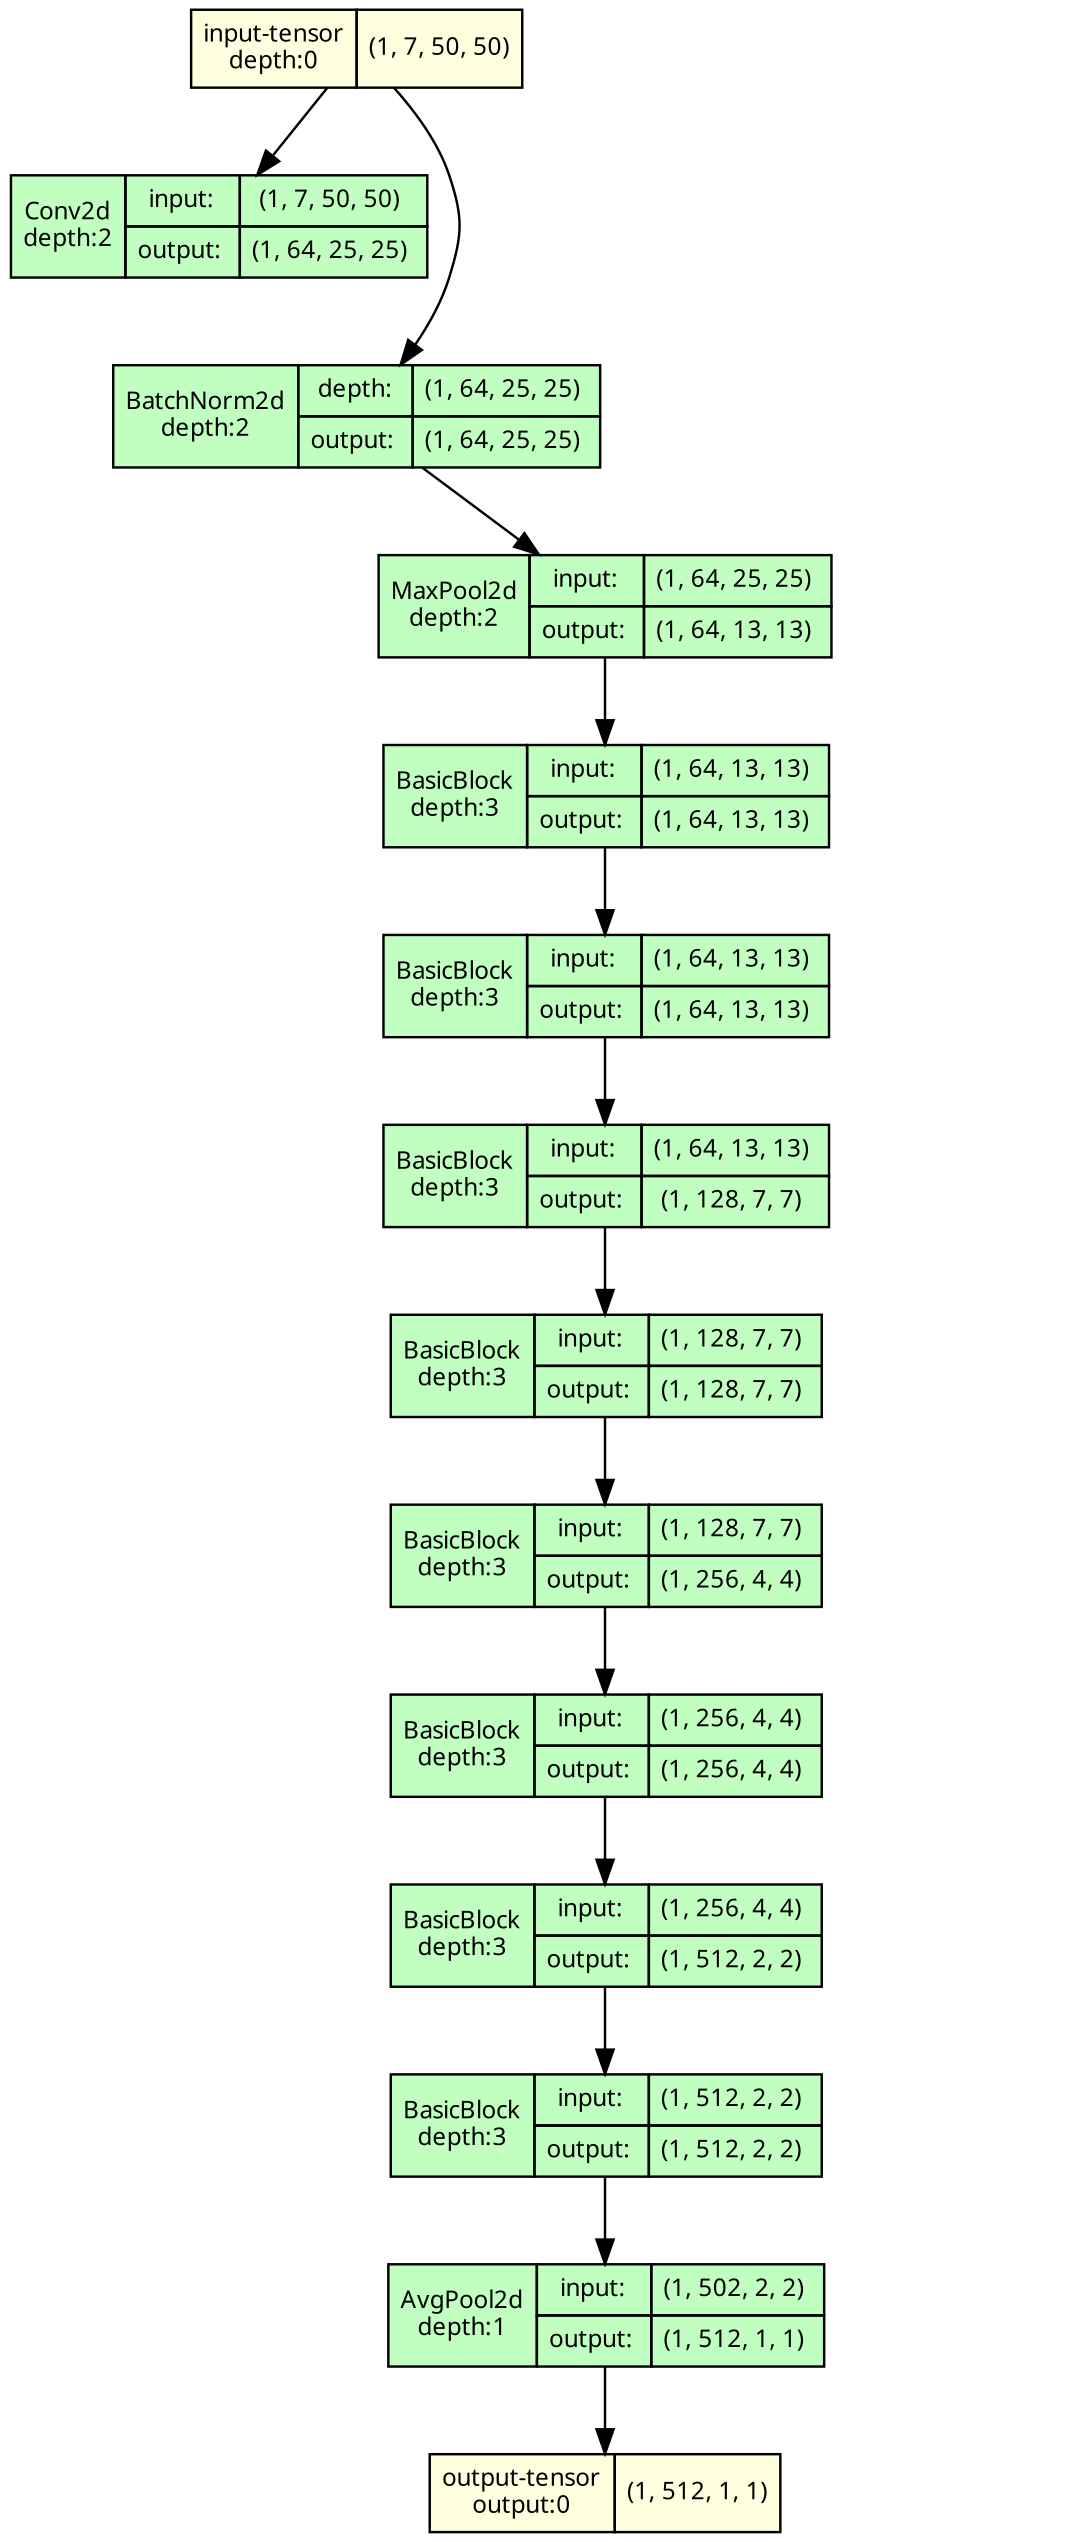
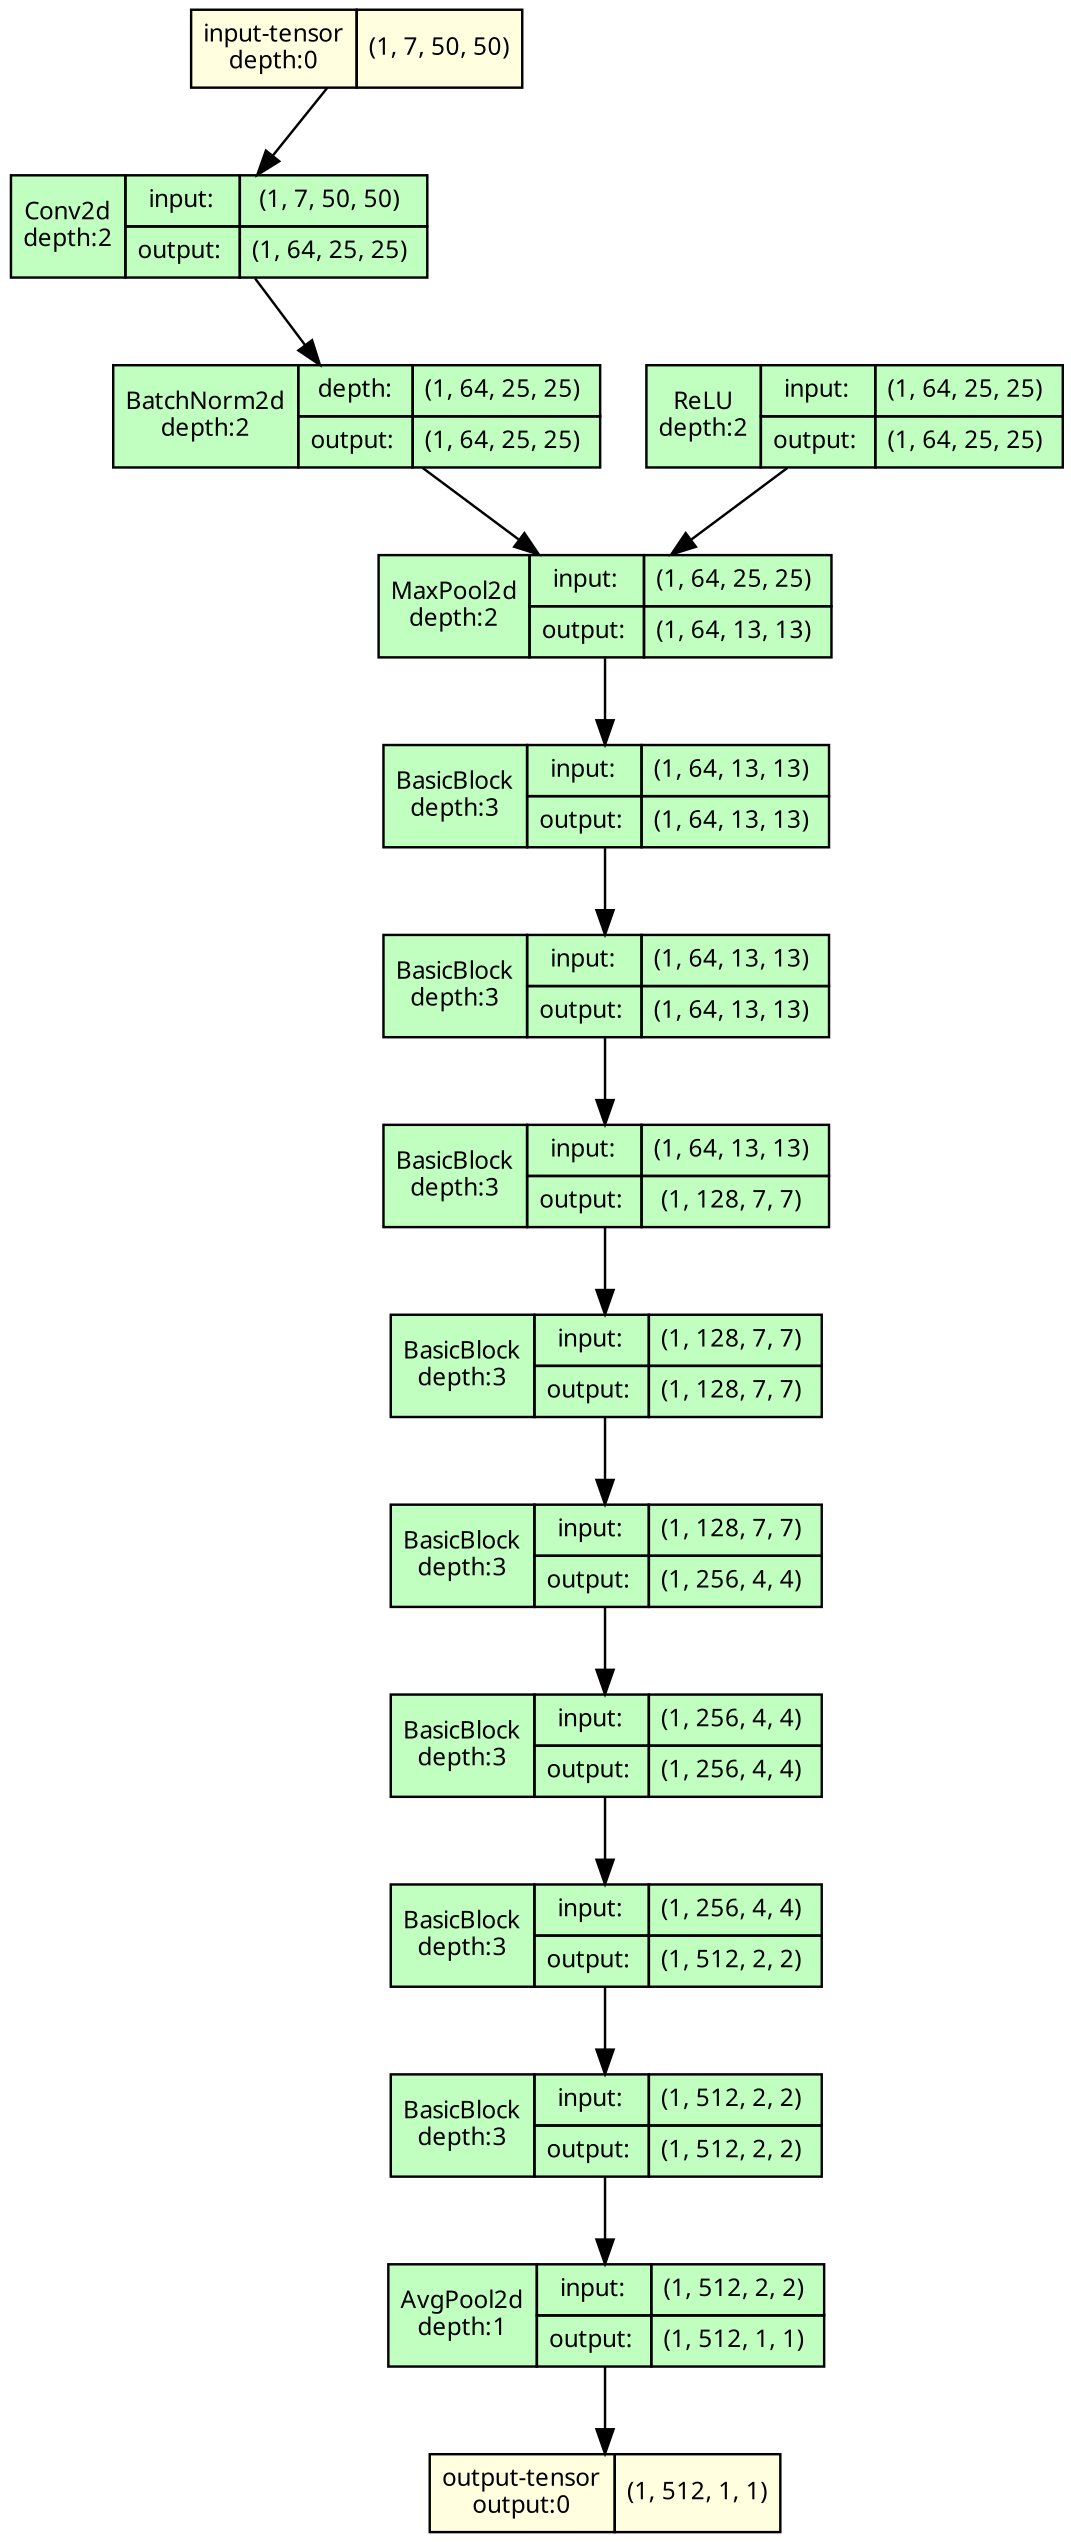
(459, 212) -> (280, 312)
none -> (853, 416)
(738, 2289) -> (738, 2289)
